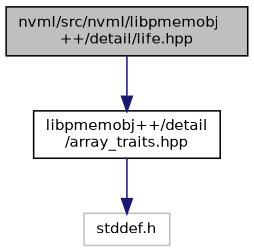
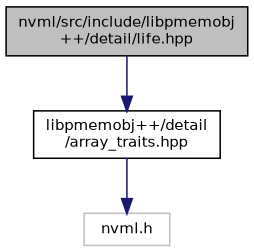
(127, 31) -> (127, 31)
(127, 229) -> (127, 229)
